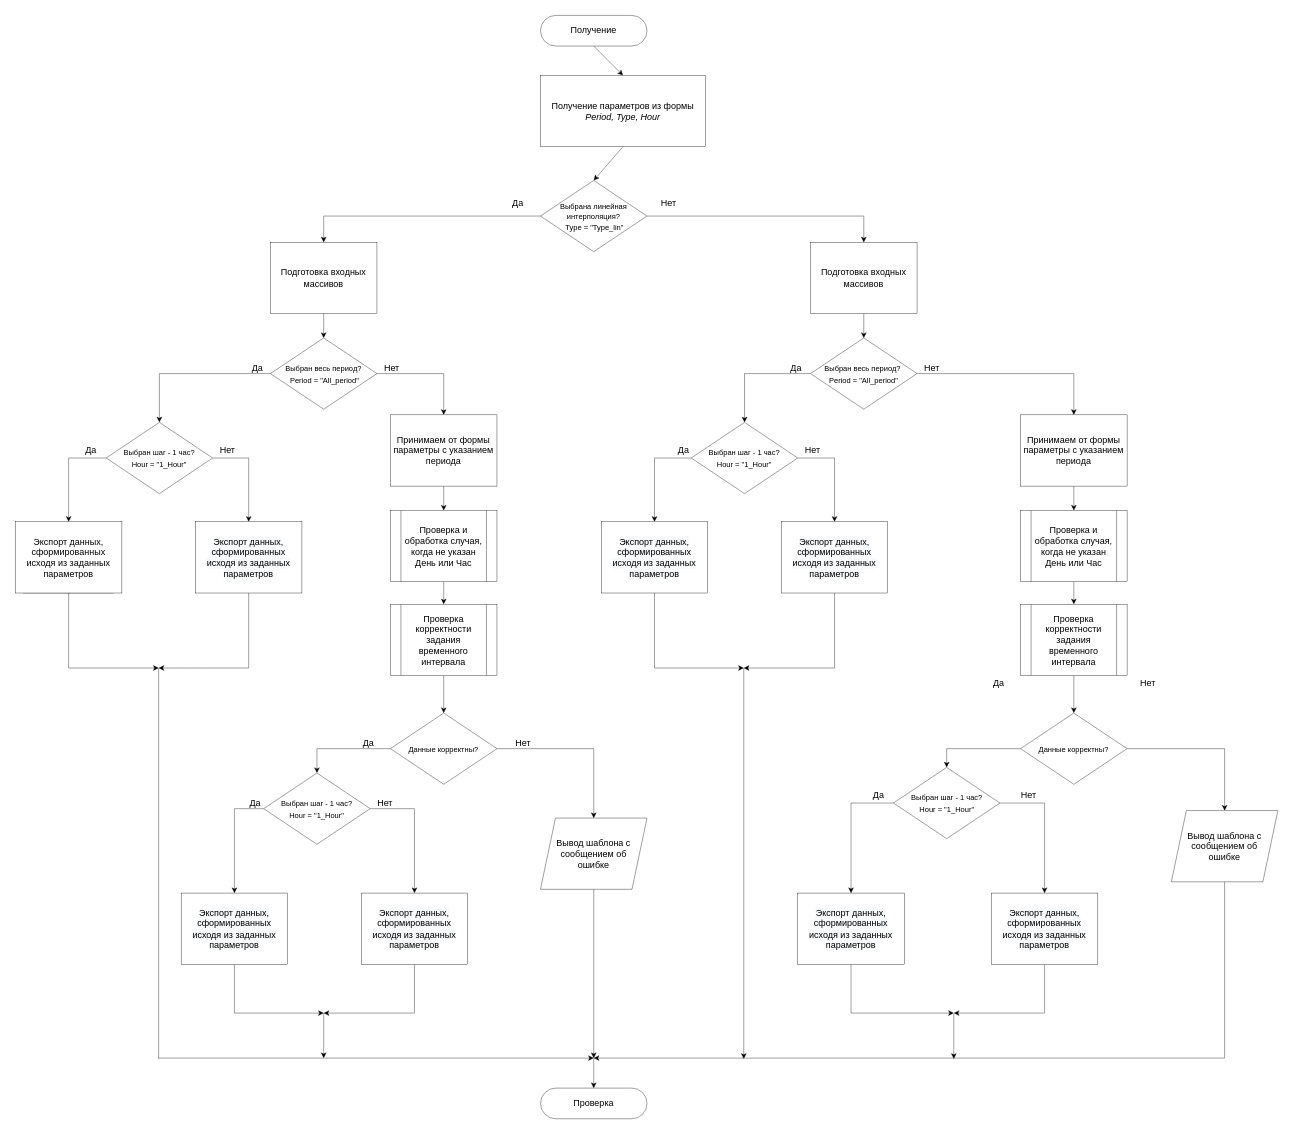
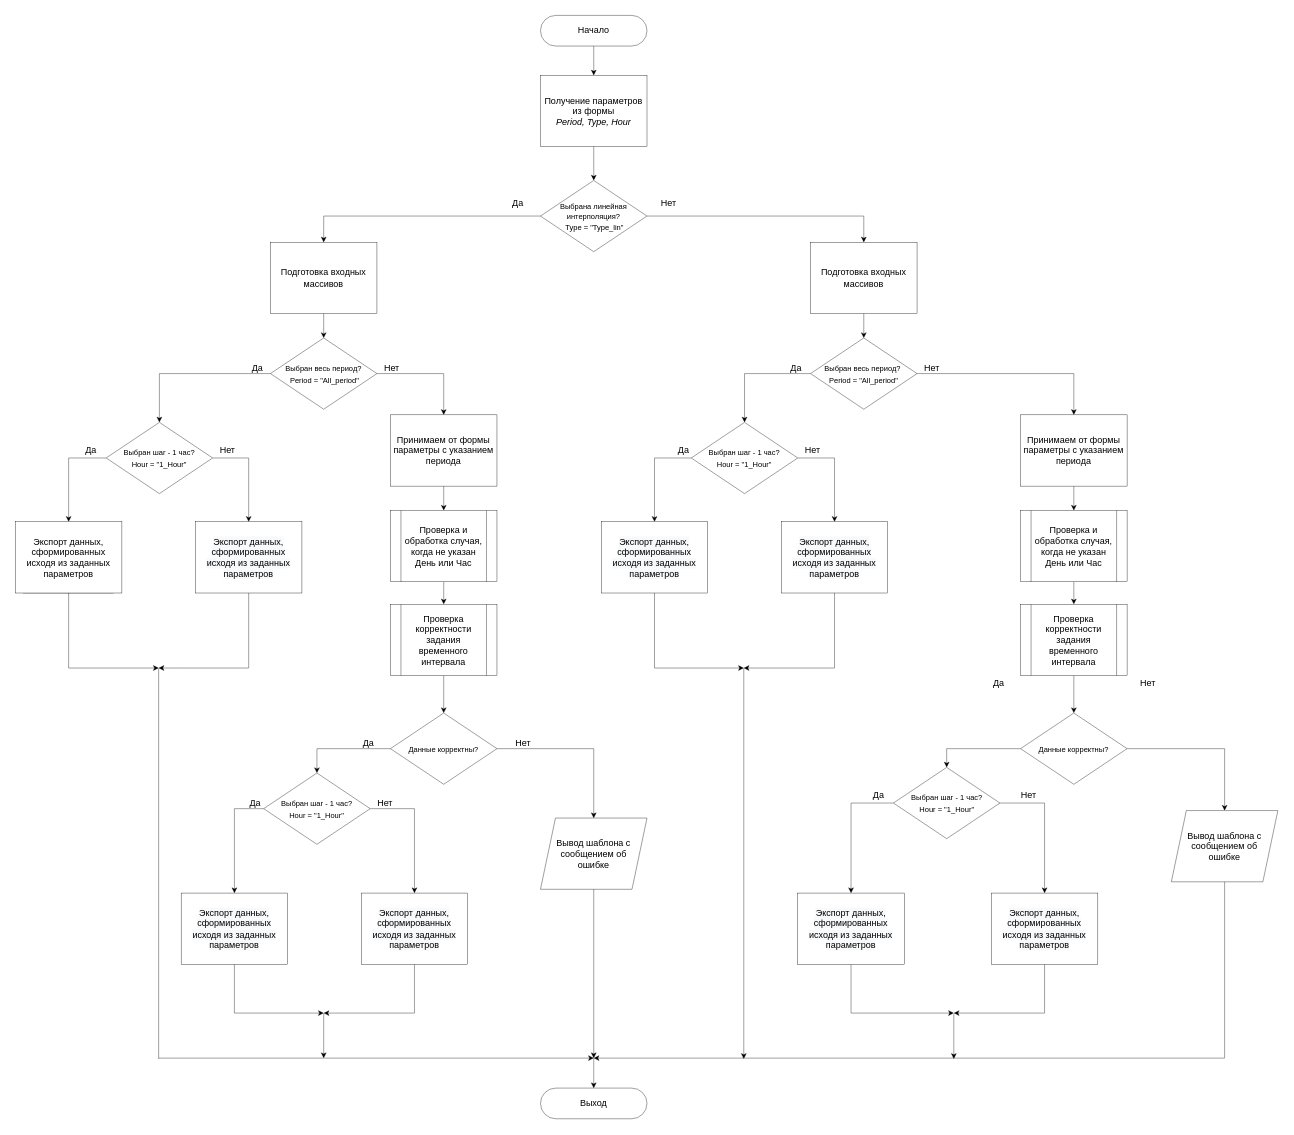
(594, 30) -> (594, 30)
(623, 111) -> (594, 111)
(594, 1103) -> (594, 1103)
